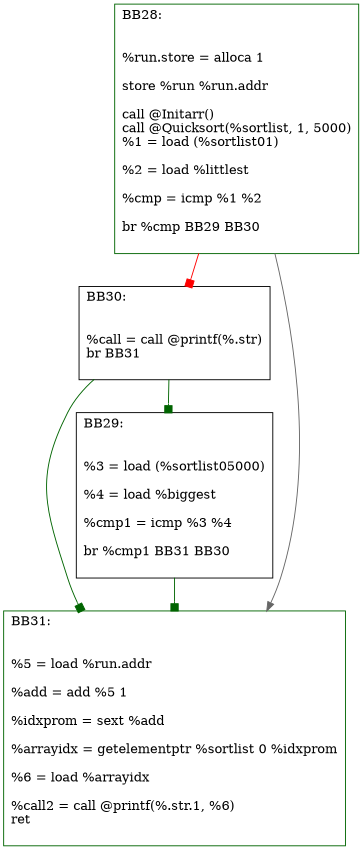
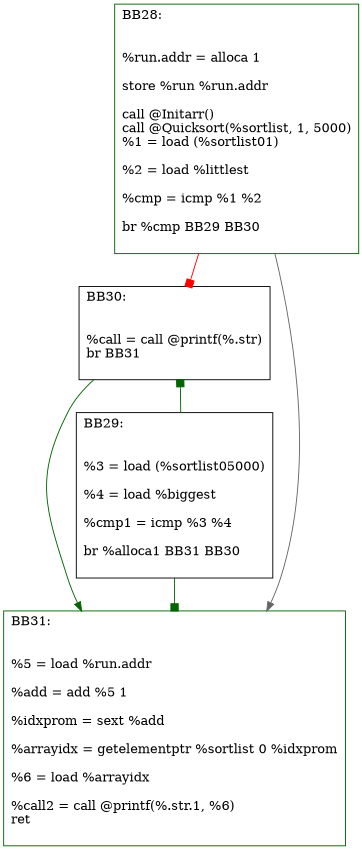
(193, 58) -> (191, 58)
(169, 392) -> (181, 401)
(47, 487) -> (47, 487)
(157, 552) -> (162, 552)
